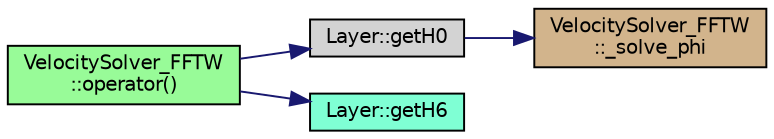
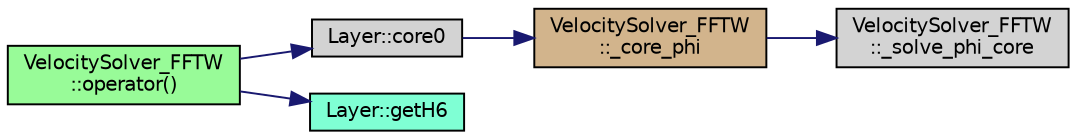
(387, 38) -> (387, 38)
(650, 38) -> (650, 38)
none -> (953, 38)
